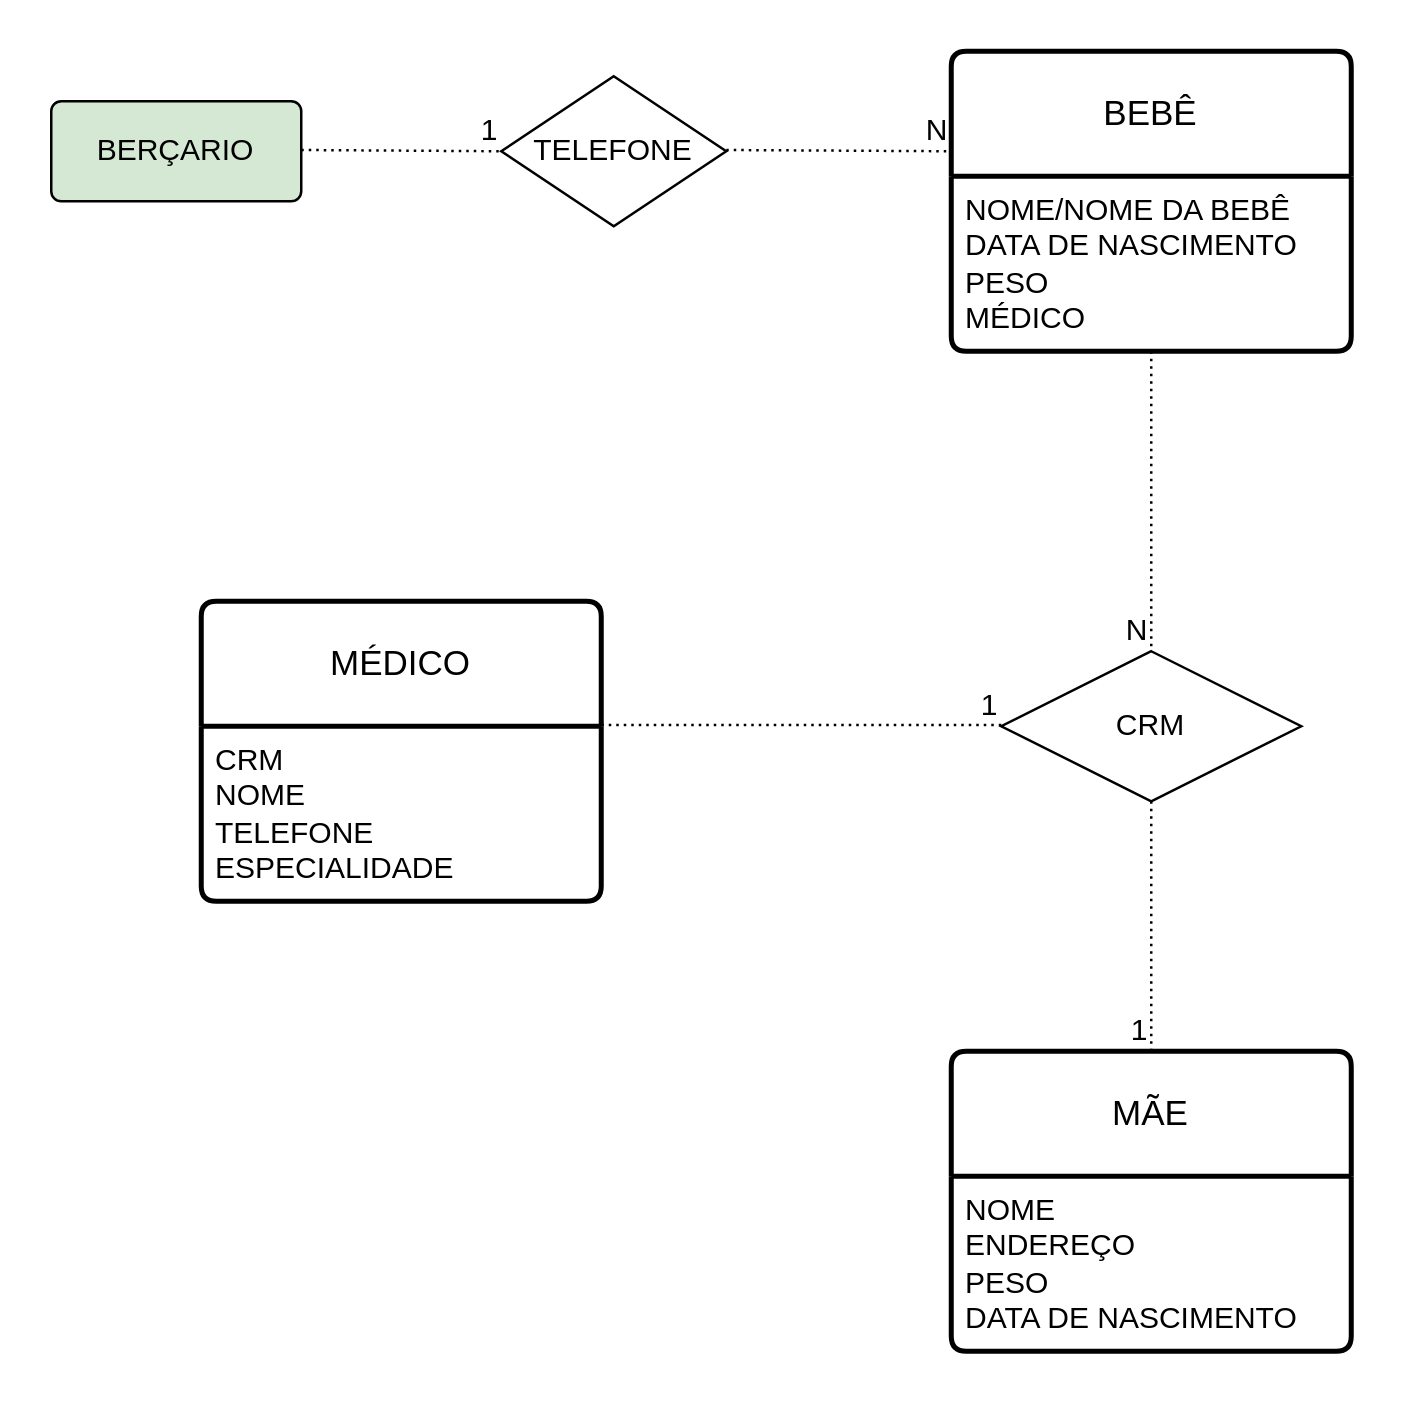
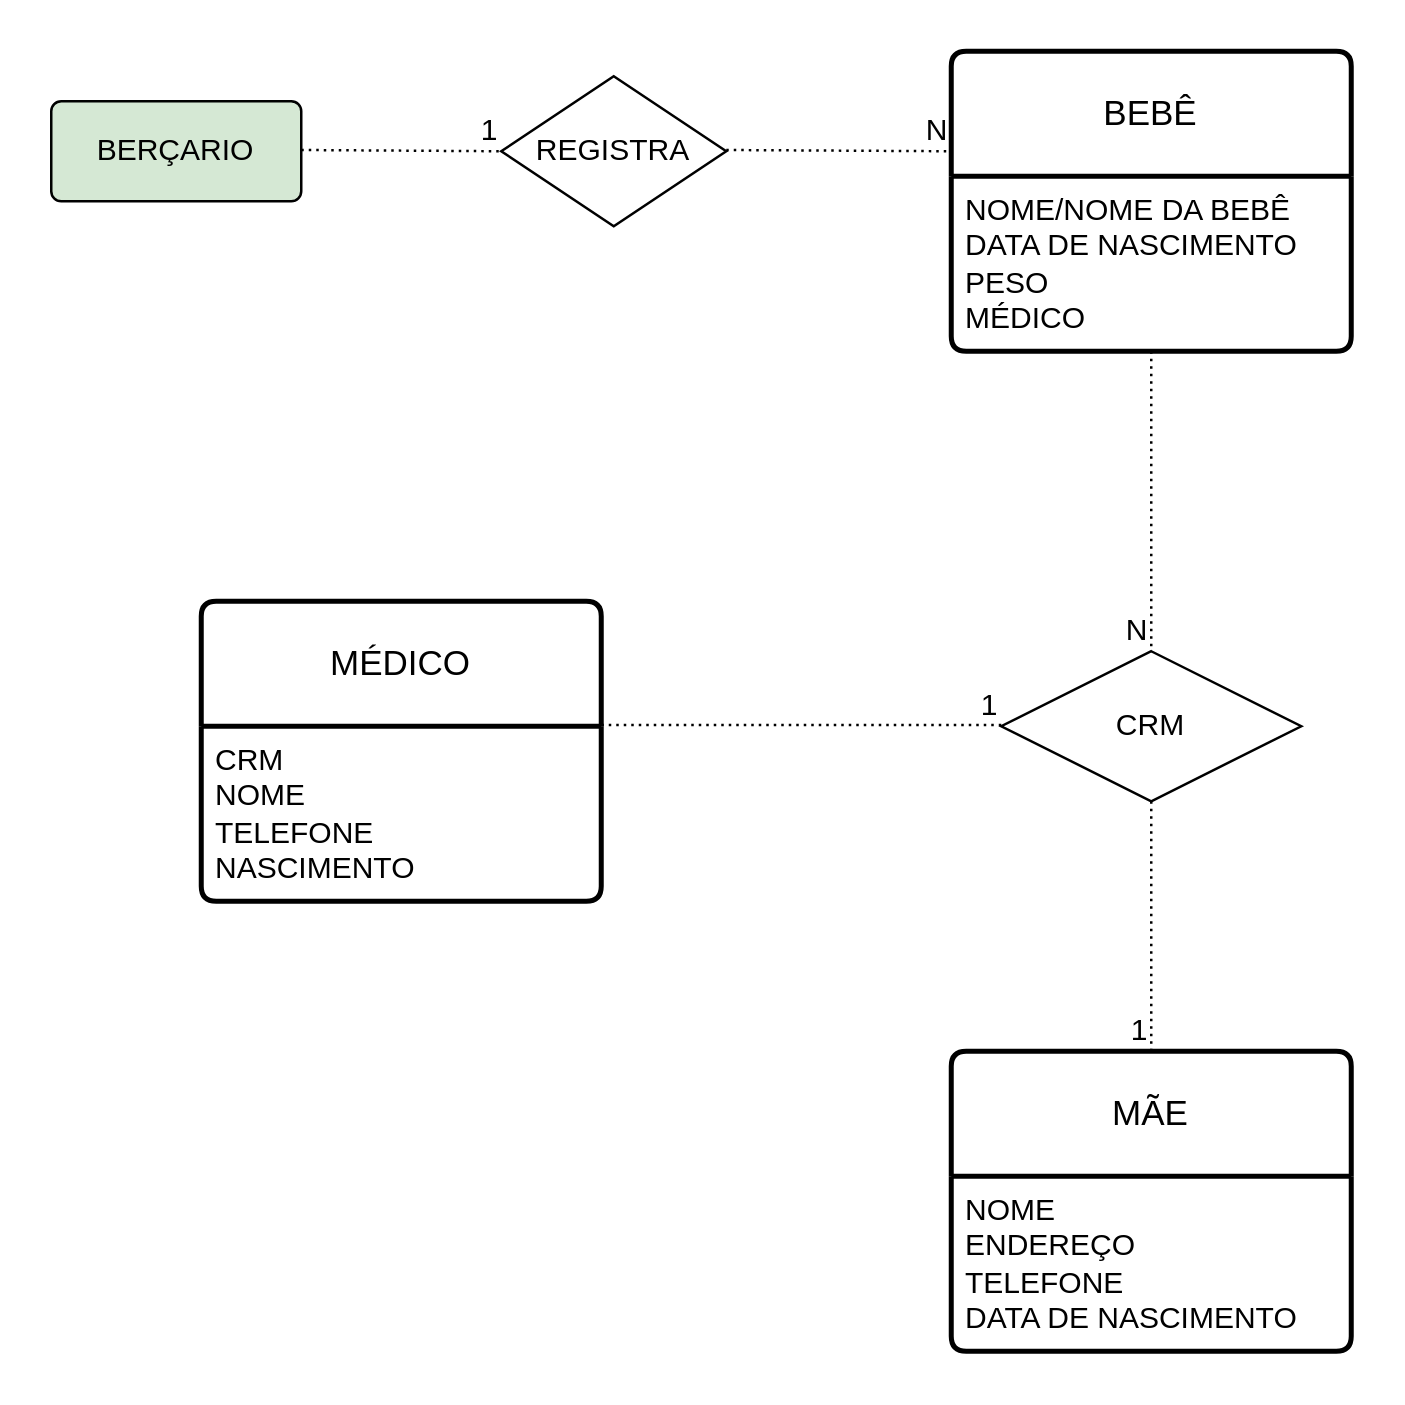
(614, 151) -> (614, 151)
(325, 816) -> (300, 816)
(1110, 1266) -> (1110, 1266)
